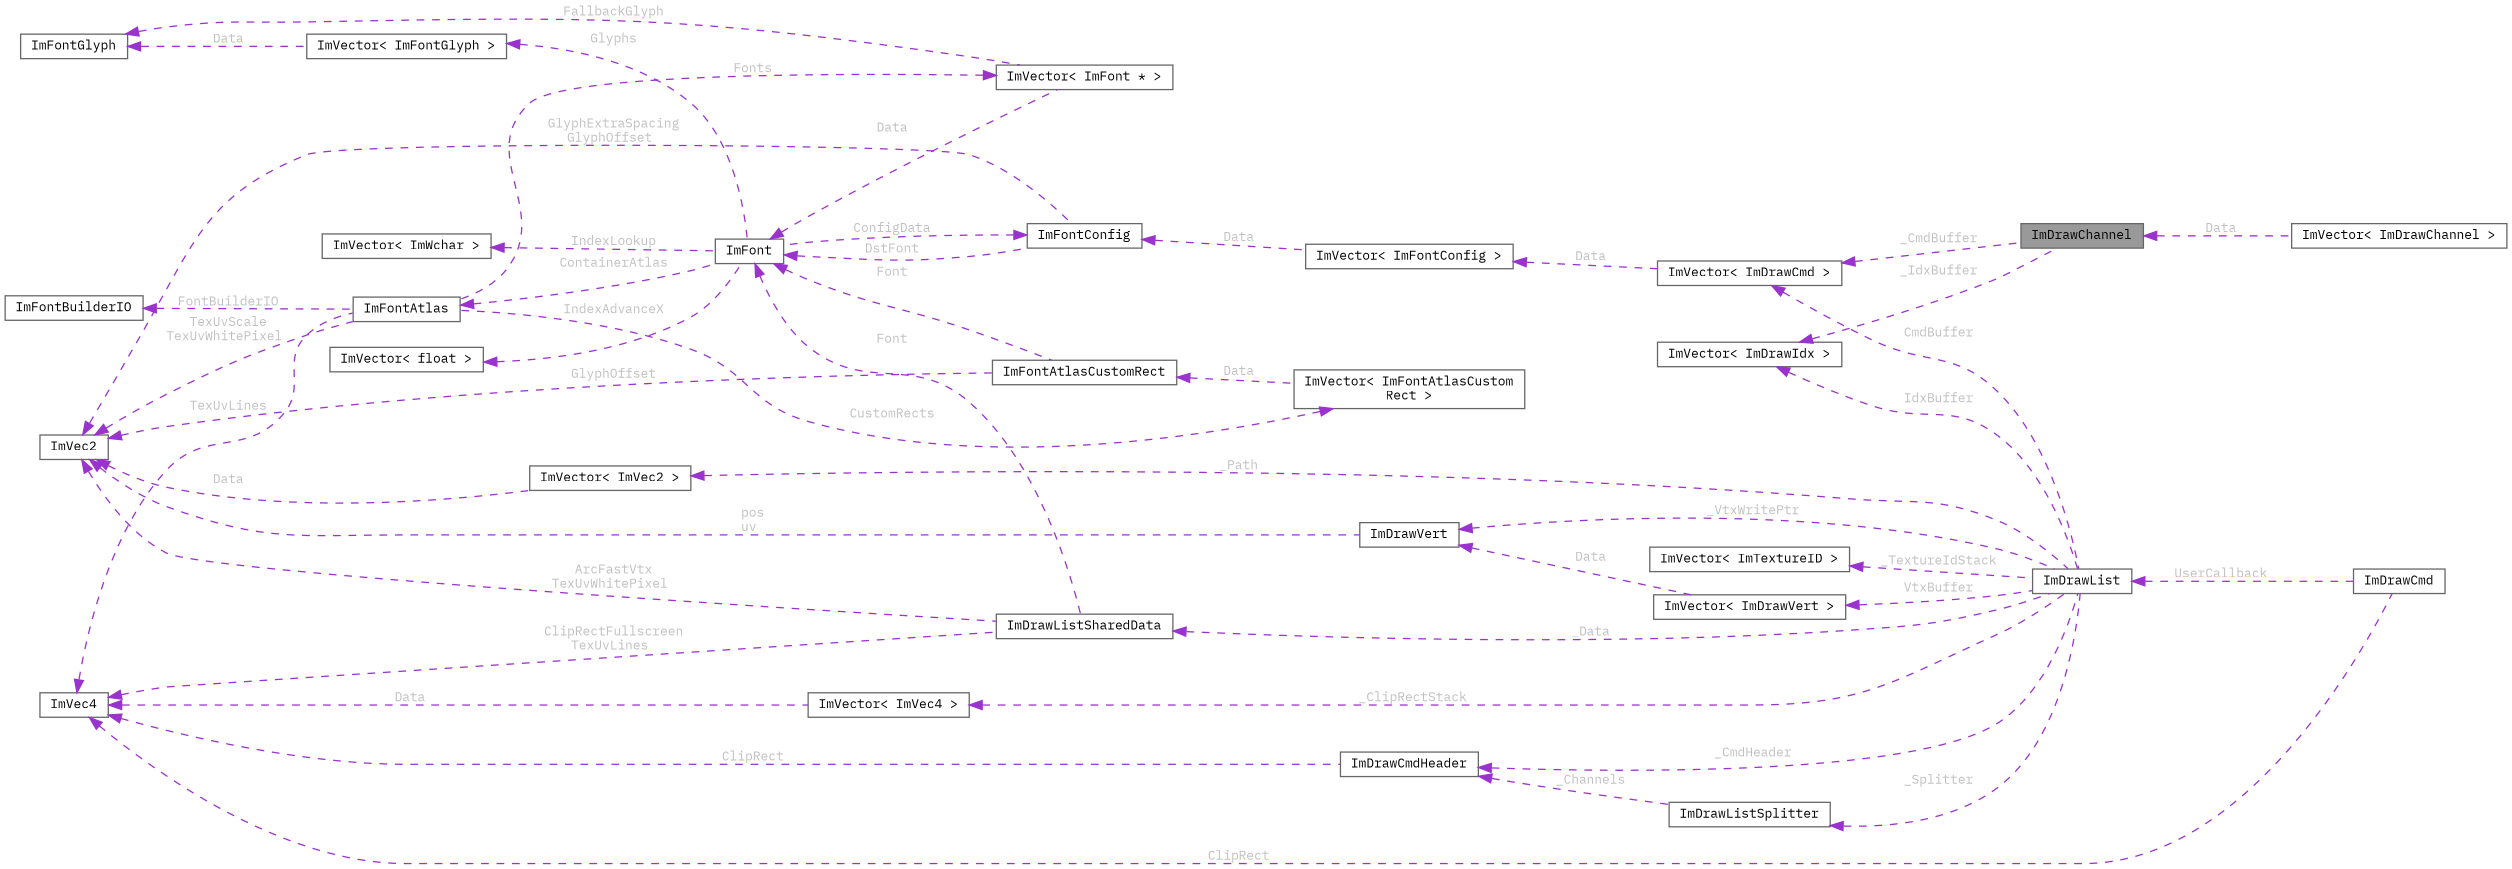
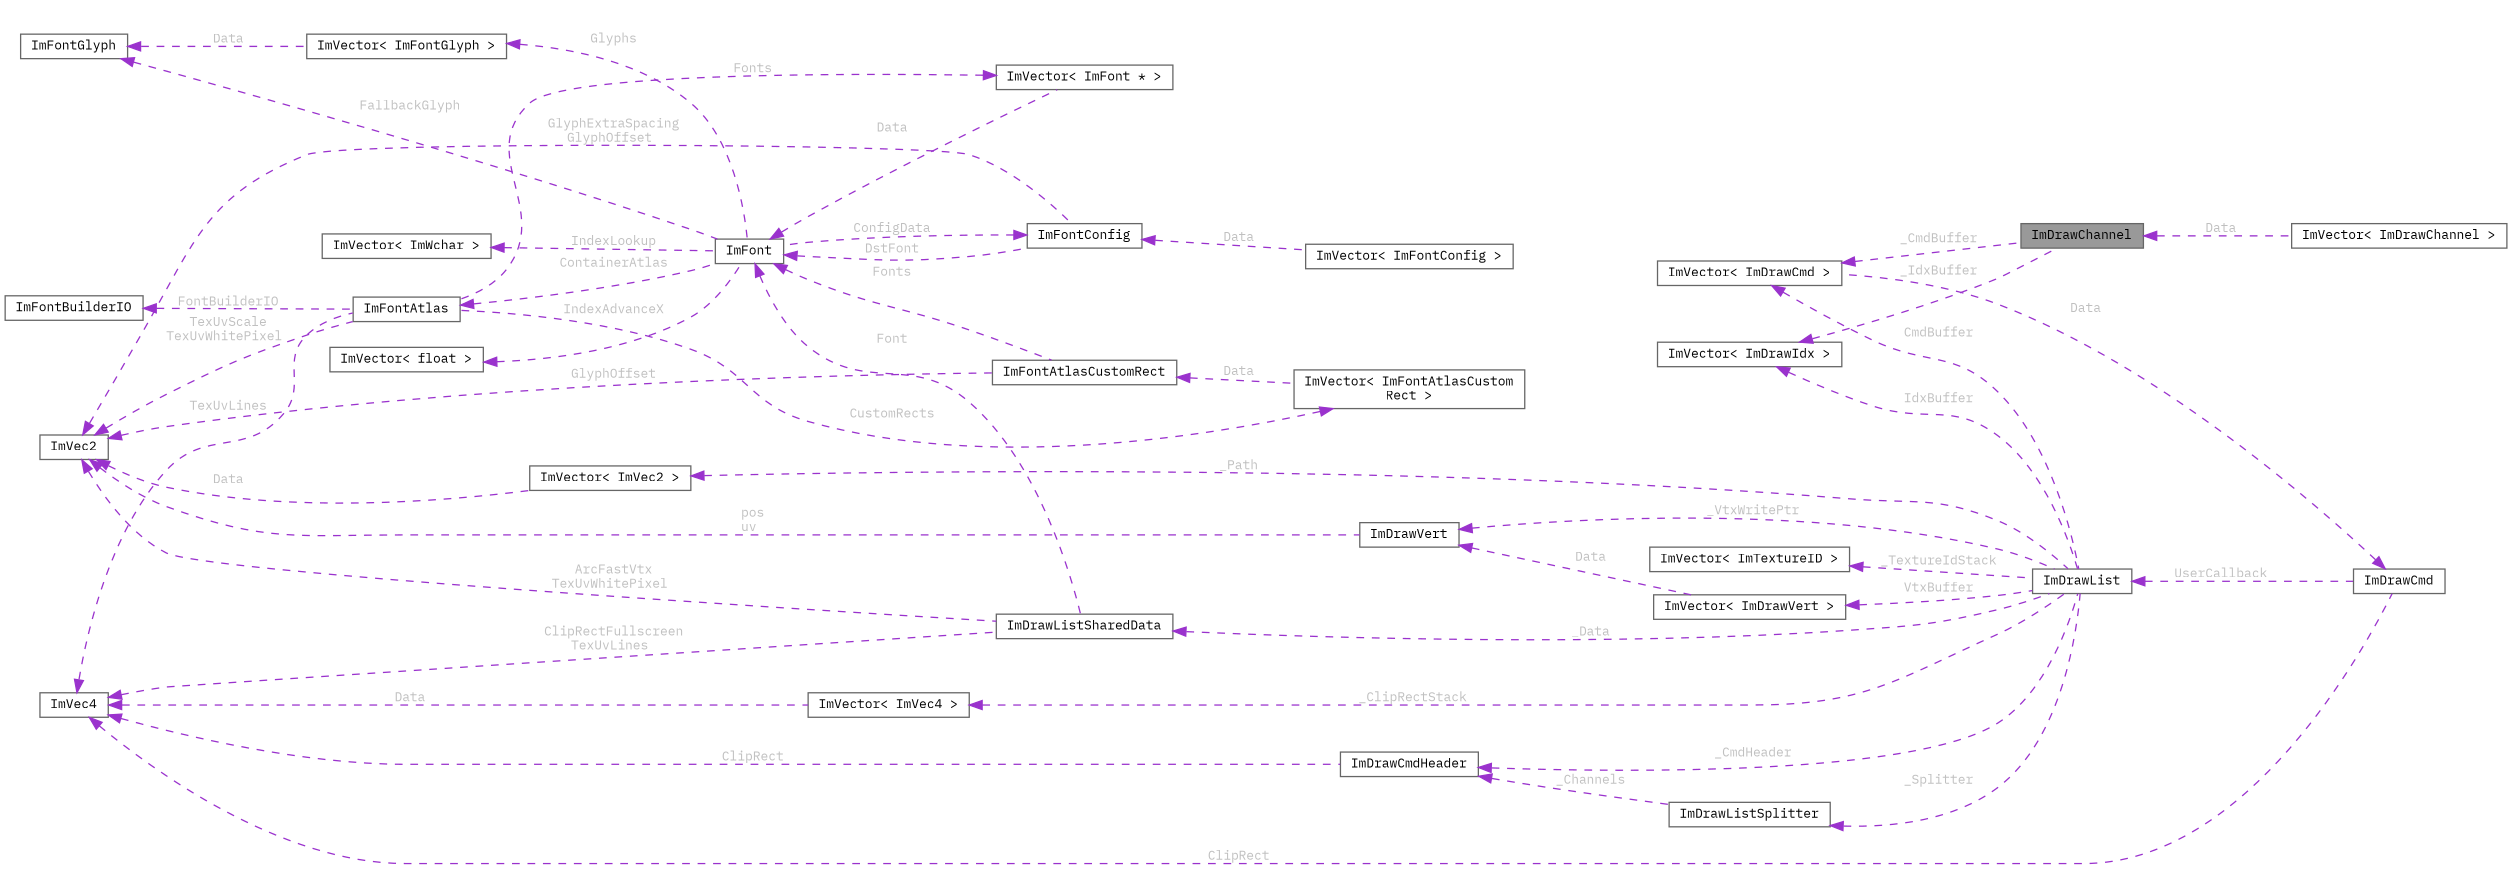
(581, 20) -> (398, 137)
(1592, 265) -> (2131, 372)
(889, 273) -> (889, 273)
